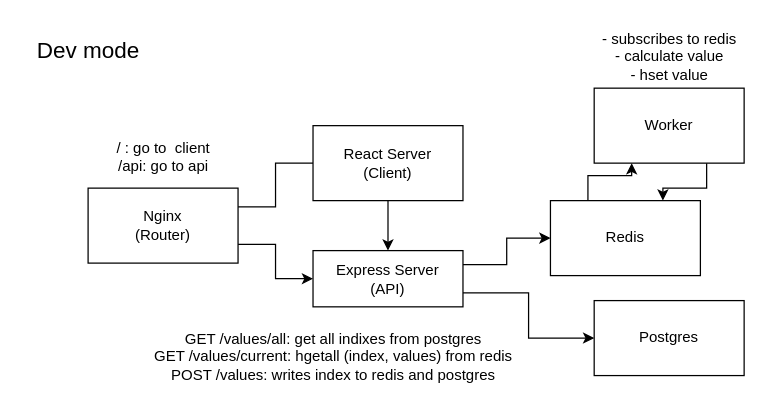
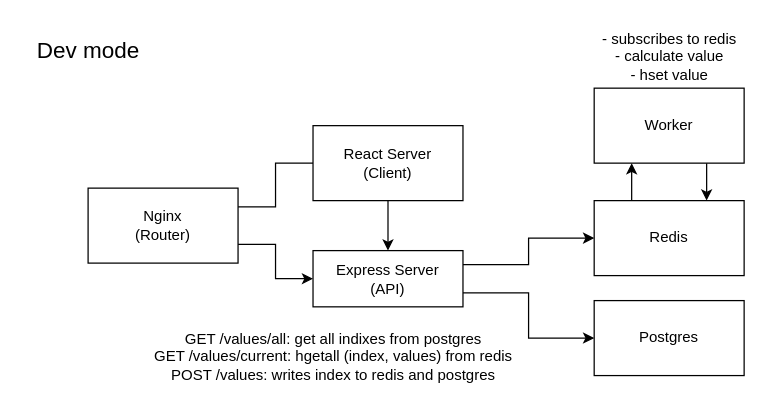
(163, 157) -> none
(626, 238) -> (669, 238)
